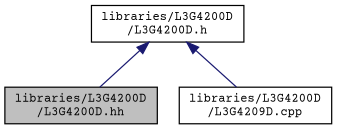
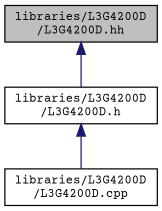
(120, 69) -> (81, 71)
(255, 105) -> (81, 187)
